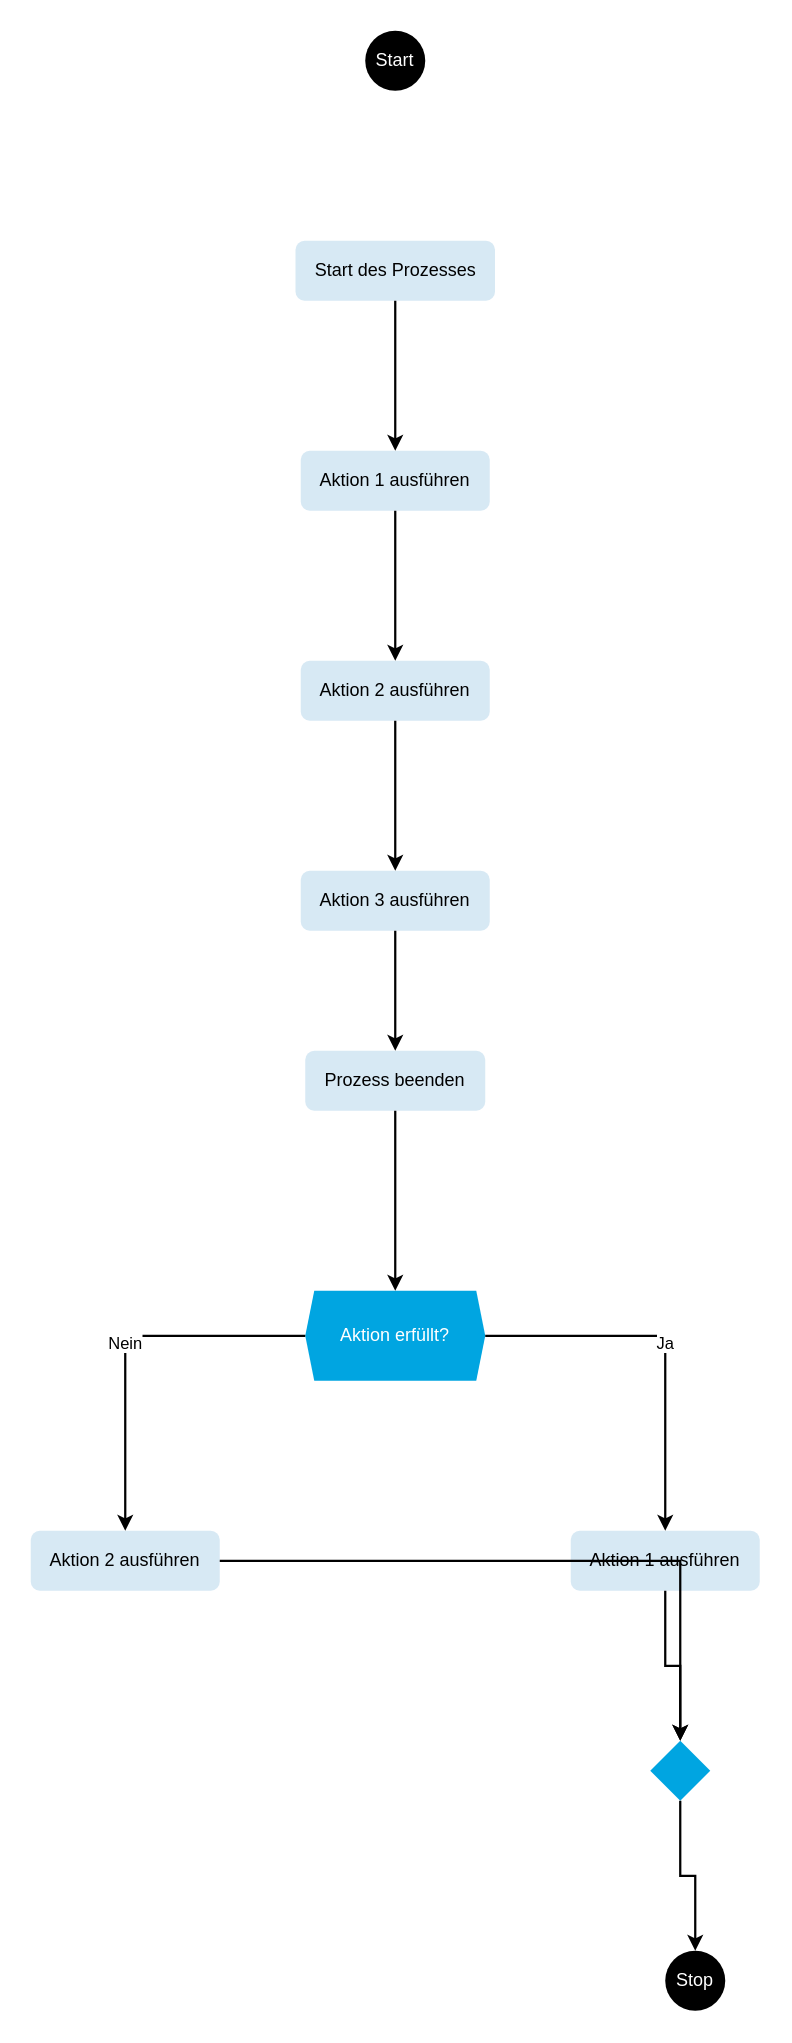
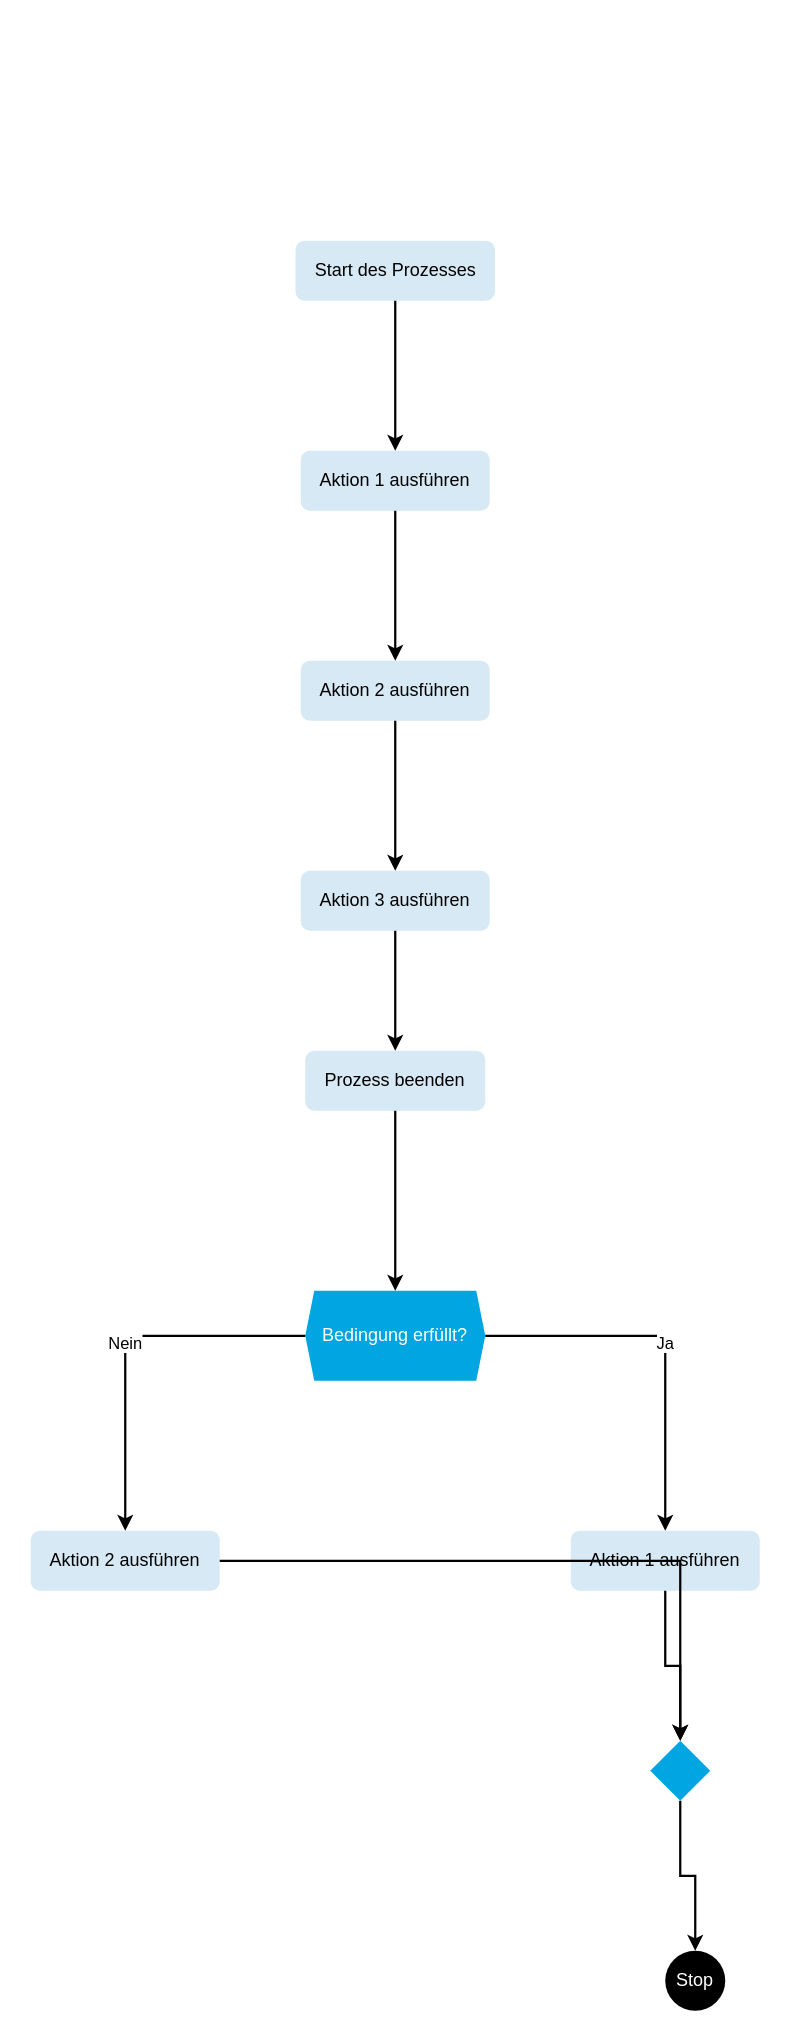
(395, 61) -> none
(395, 1336) -> (395, 1336)
